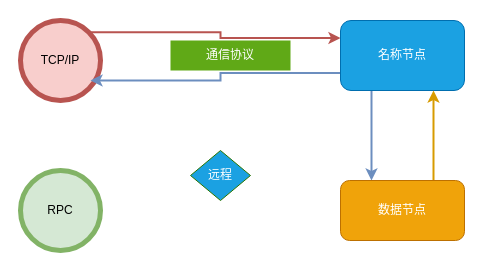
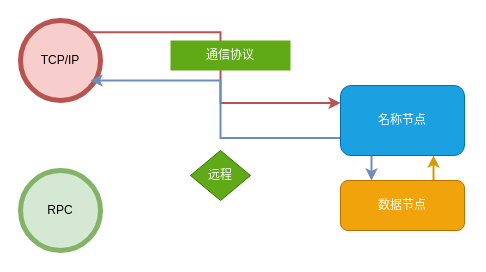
(403, 56) -> (403, 121)
(221, 176) -> (221, 176)
(403, 211) -> (403, 206)
